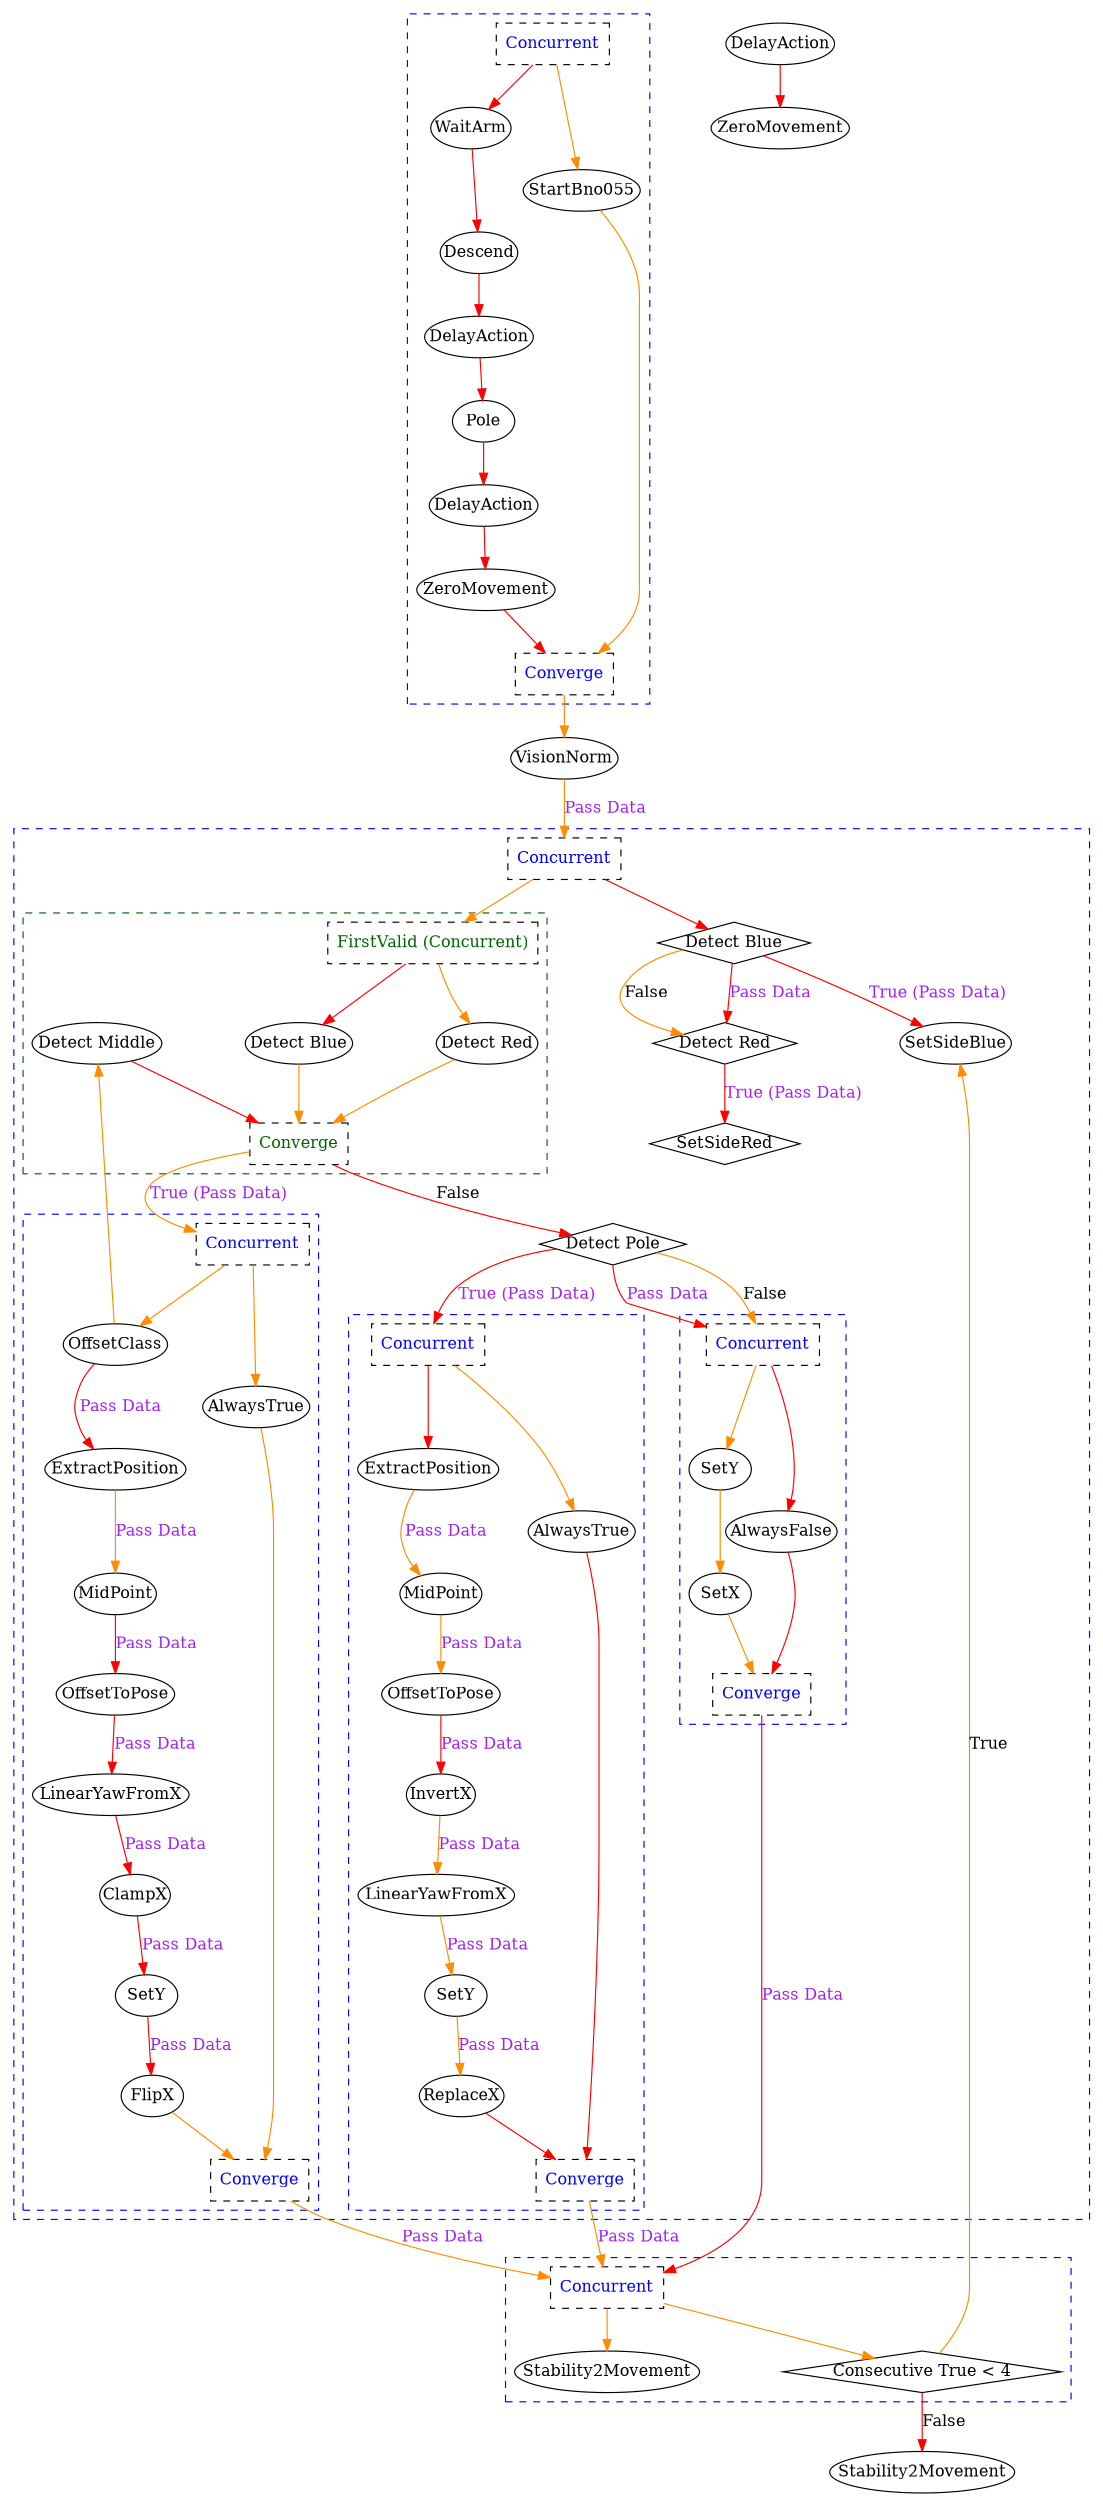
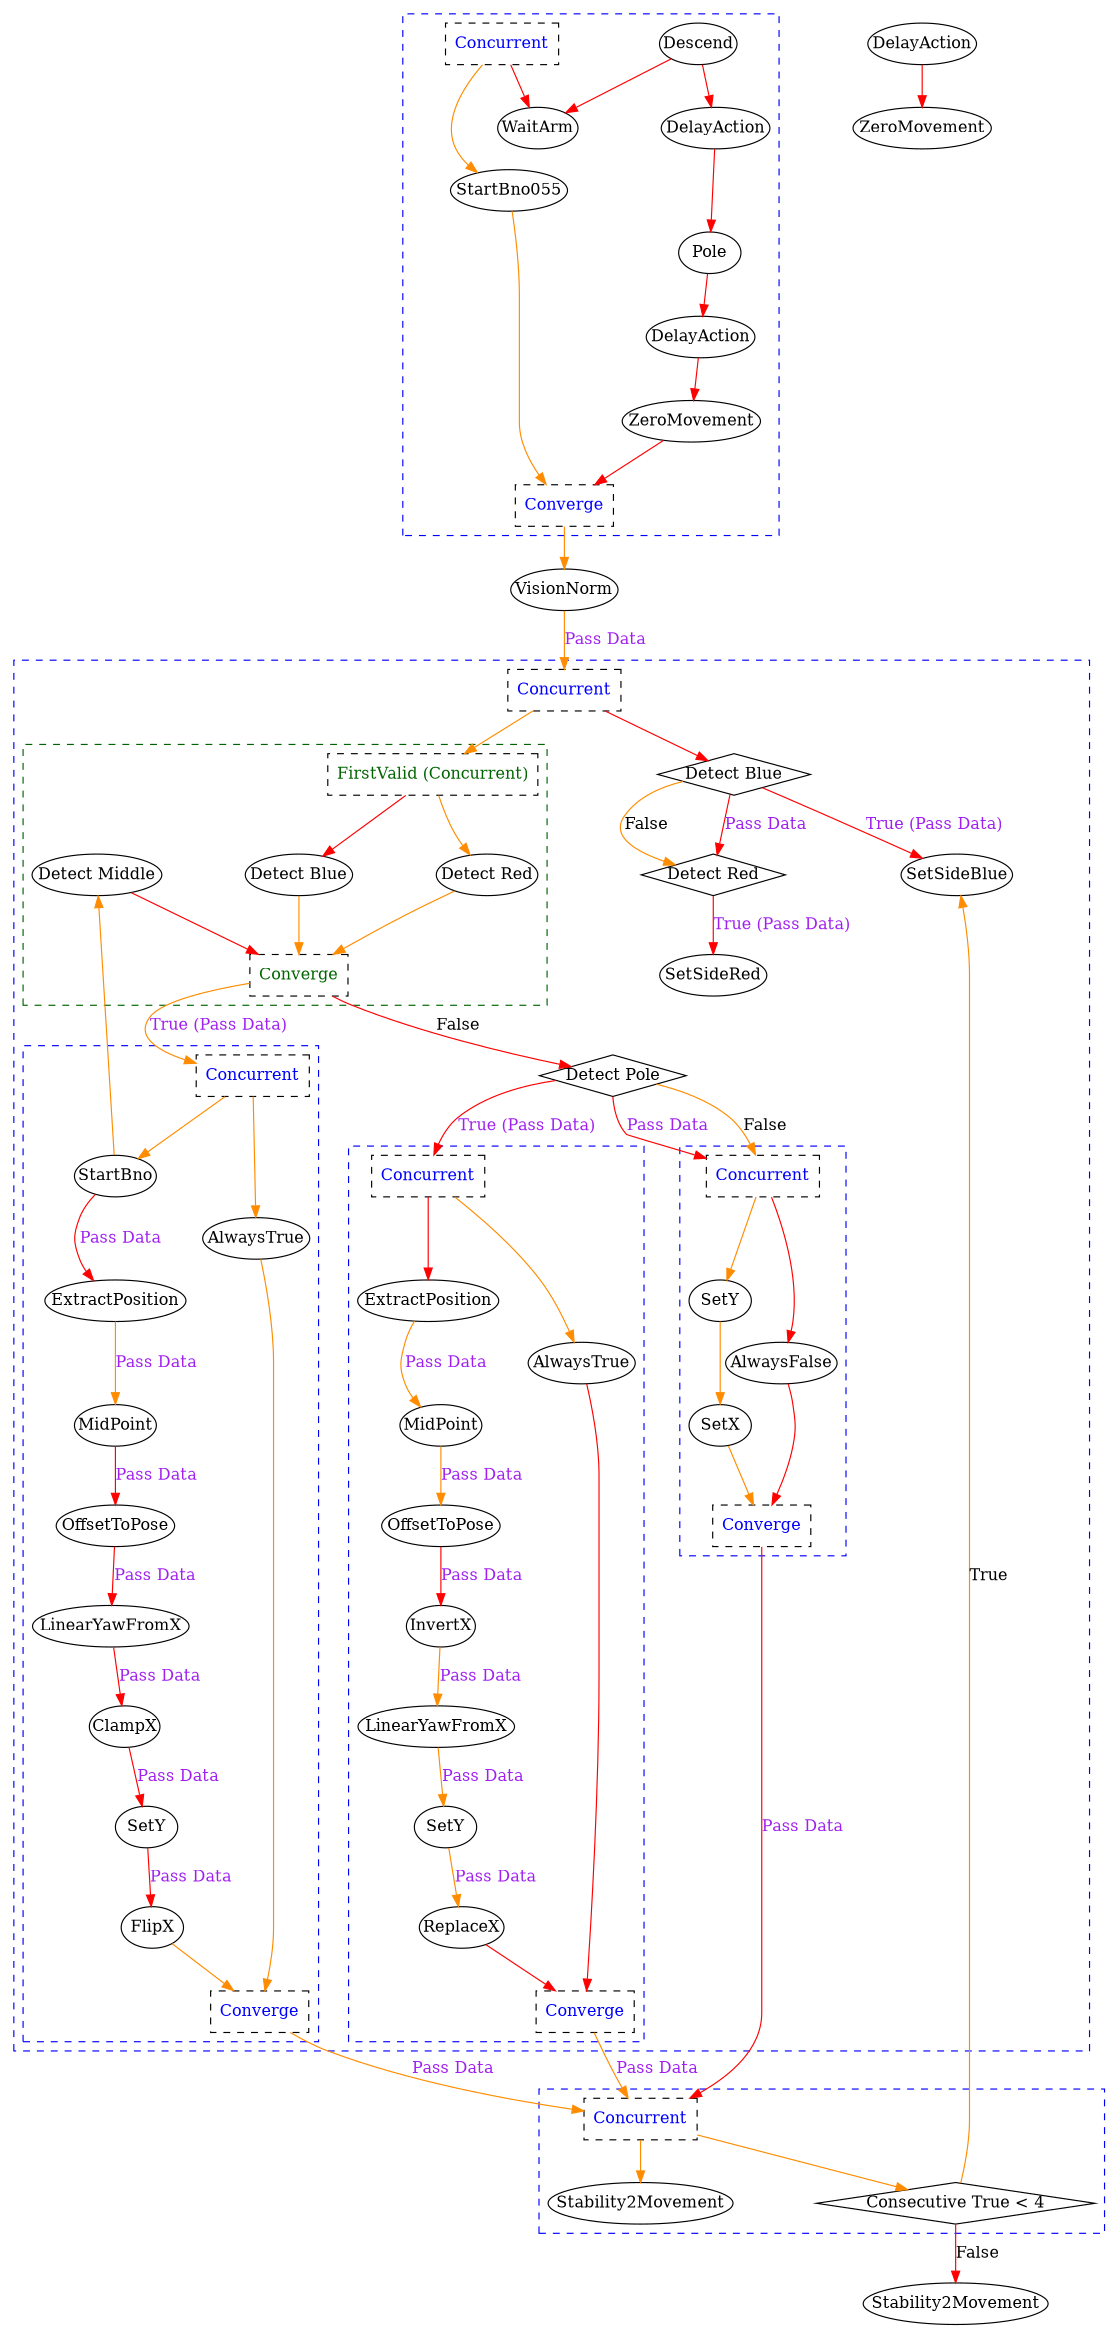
(475, 184) -> (624, 83)
(725, 1144) -> (713, 975)
(115, 1345) -> (115, 1176)
